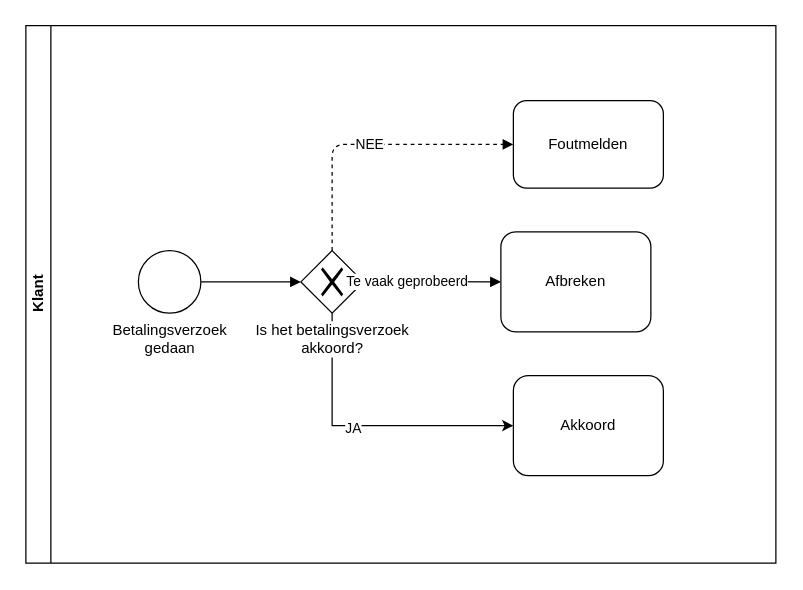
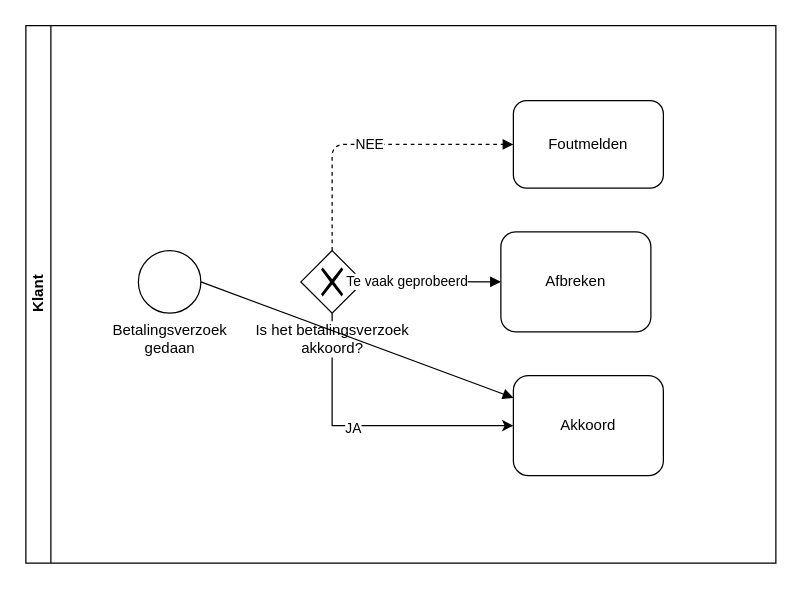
(245, 282) -> (352, 338)
